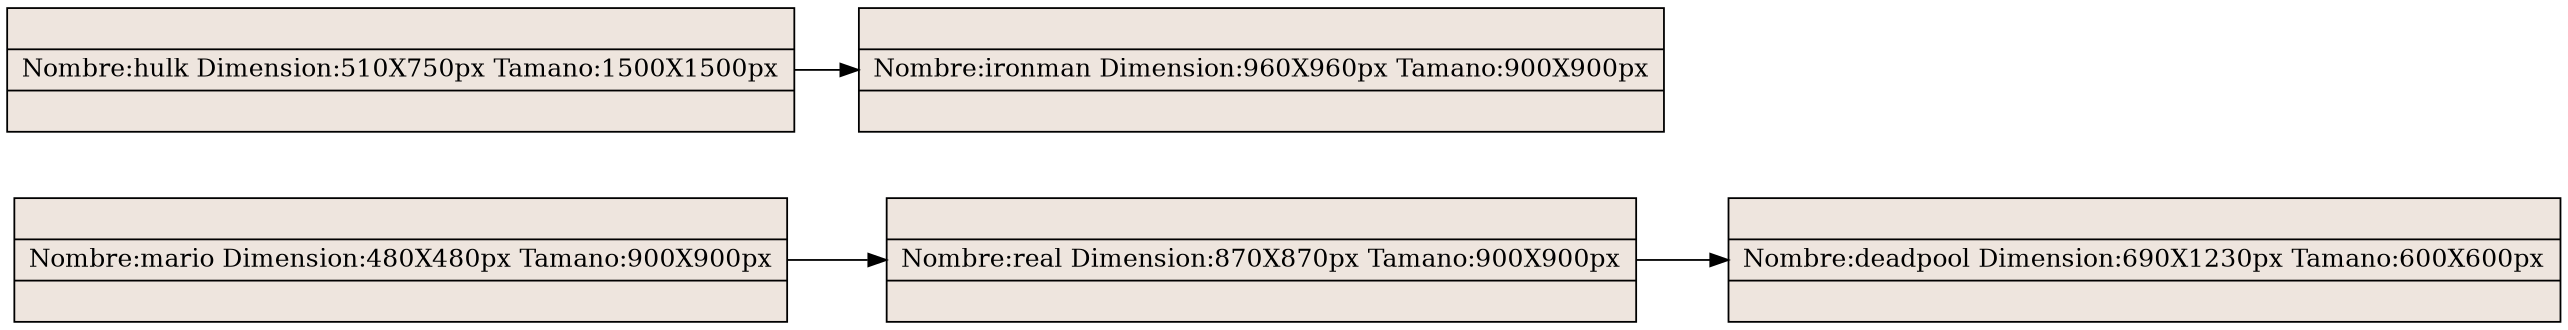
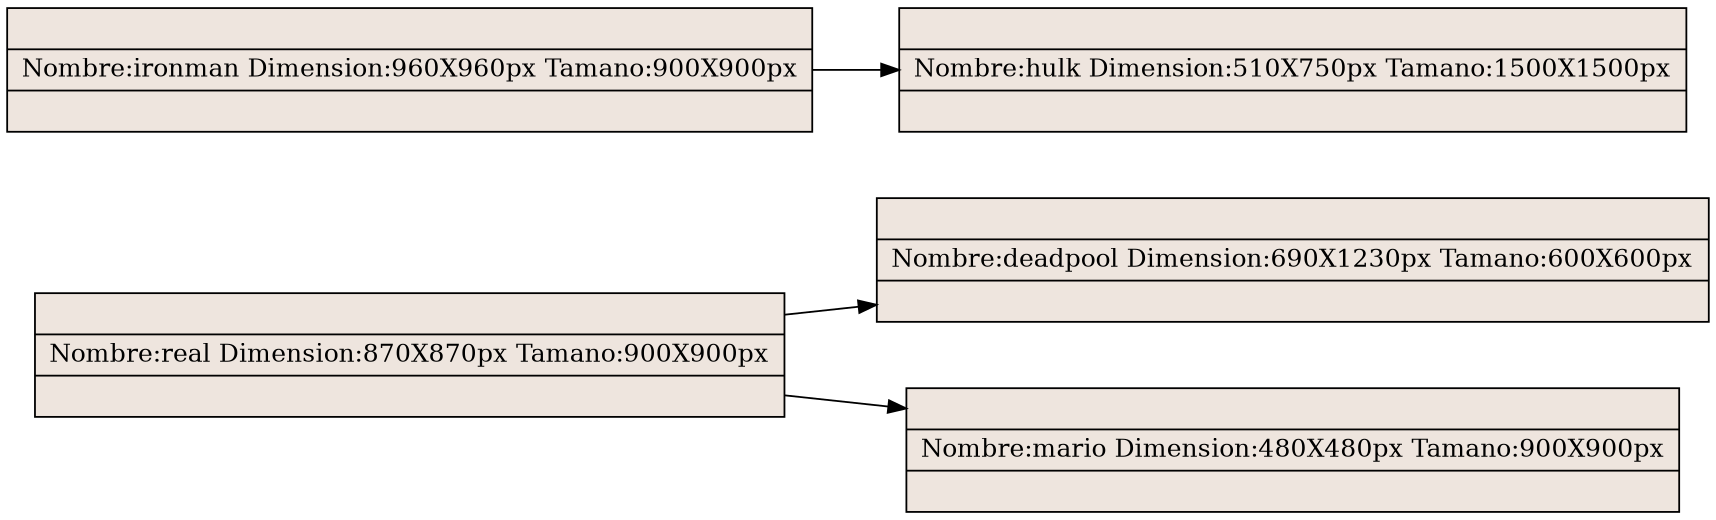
(817, 70) -> (847, 70)
(827, 260) -> (836, 401)
